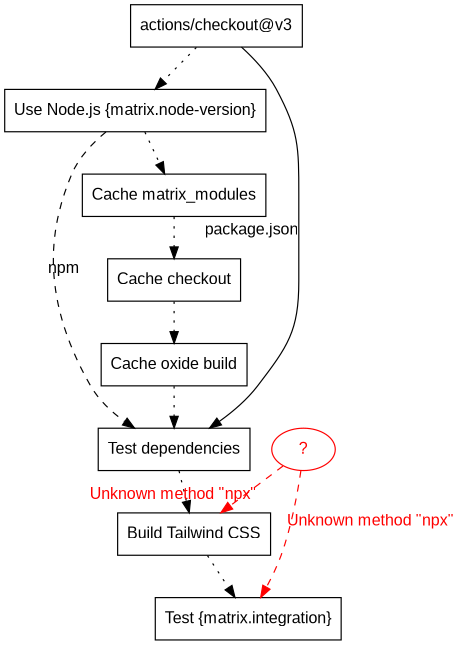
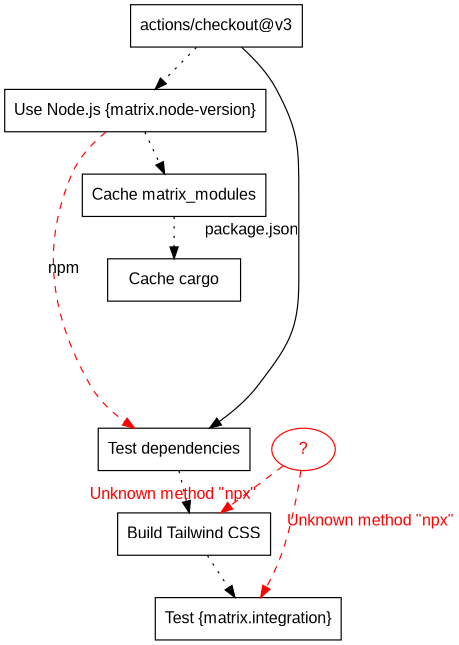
(55, 279) -> (55, 279)
(174, 280) -> (174, 280)
(174, 365) -> none
